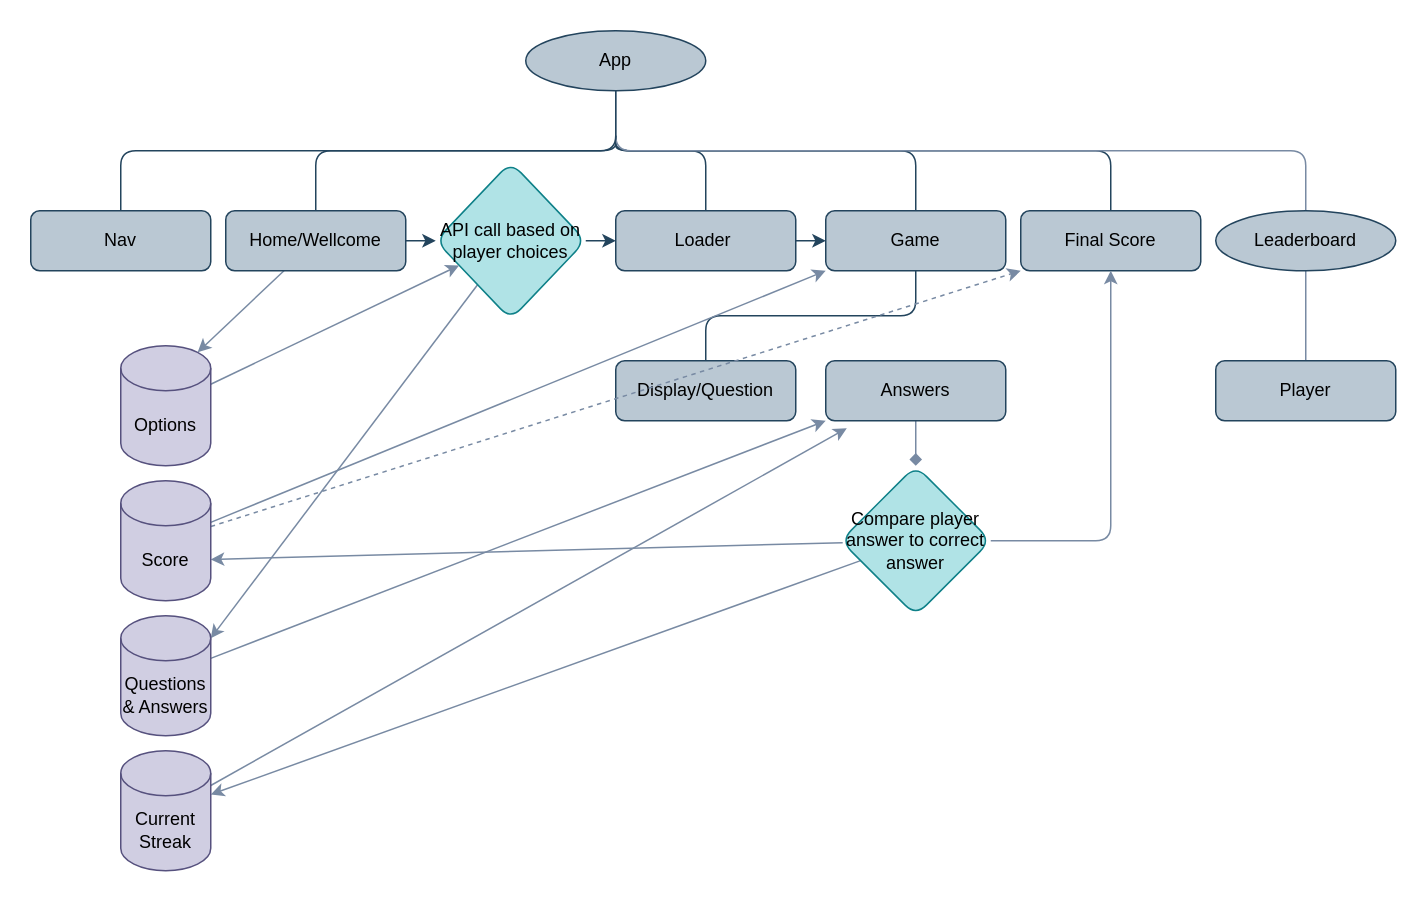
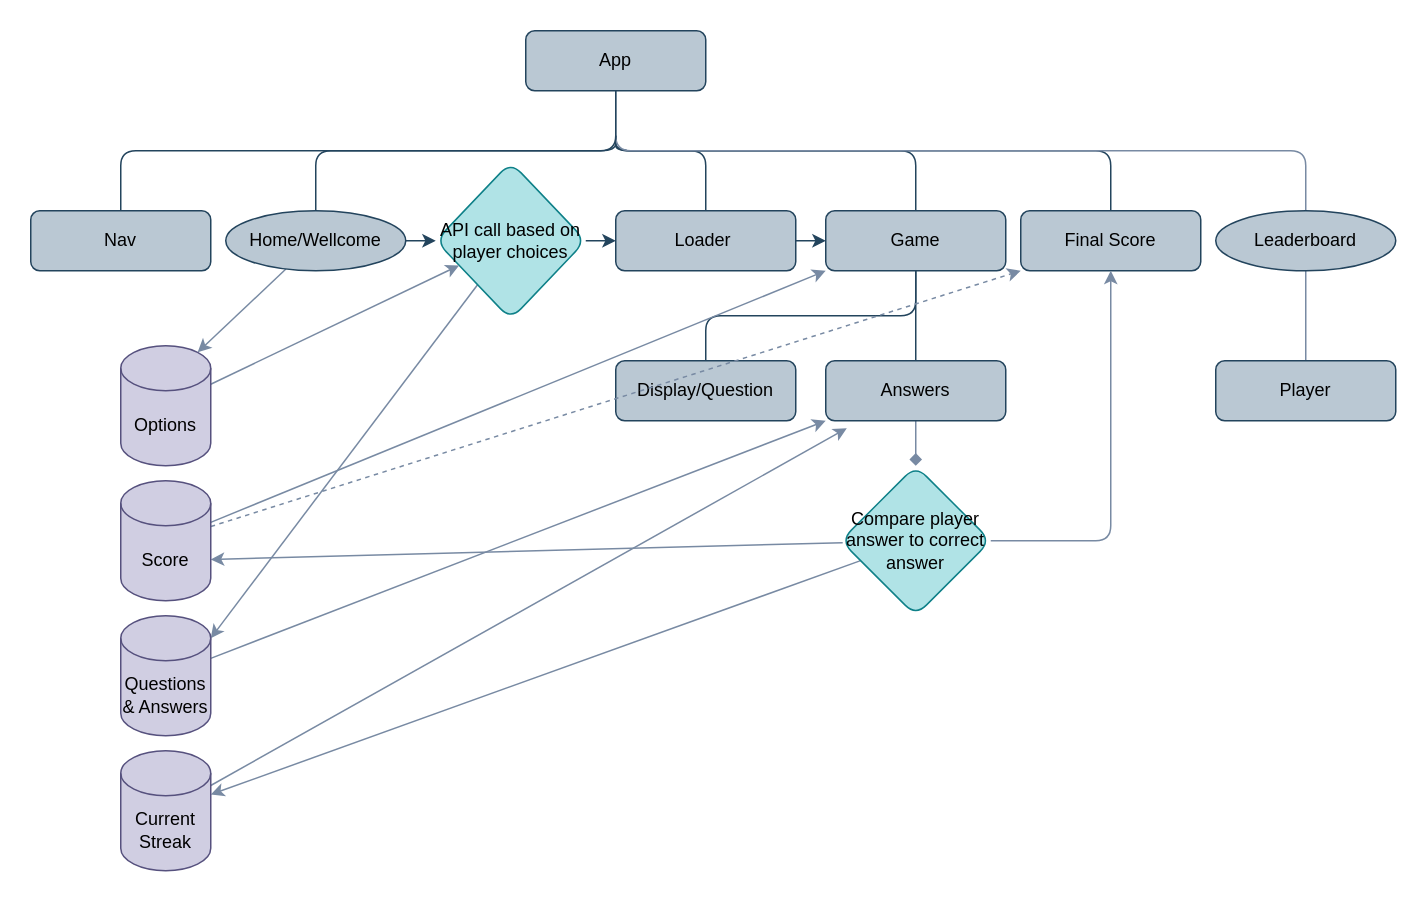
(616, 61) -> (616, 61)
(316, 241) -> (316, 241)
none -> (916, 335)
